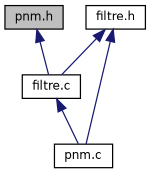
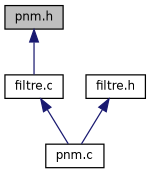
(79, 57) -> none
